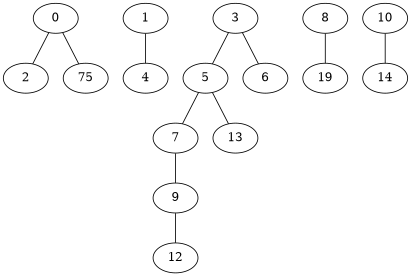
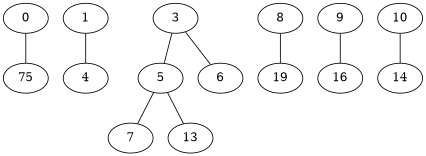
(26, 78) -> none
(176, 168) -> none
(176, 258) -> (340, 78)
